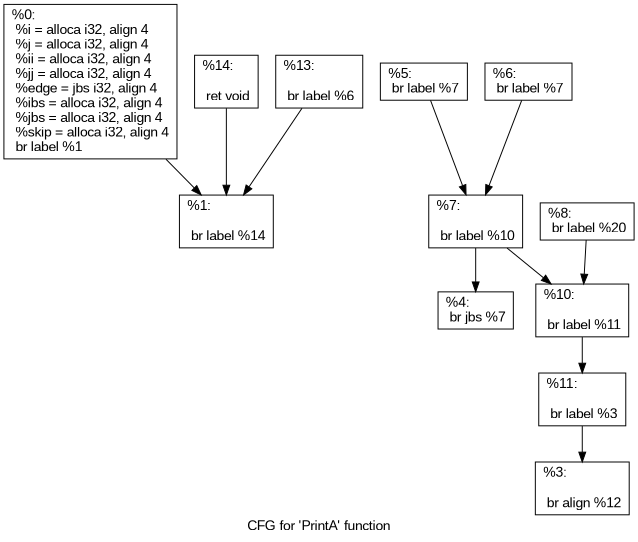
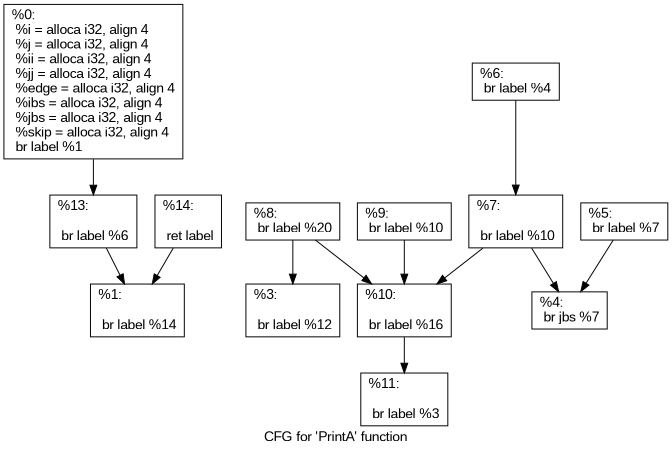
(85, 88) -> (93, 88)
(528, 88) -> (516, 88)
(226, 96) -> (188, 236)
(447, 143) -> (600, 261)
(180, 174) -> (93, 172)
none -> (404, 221)
(582, 325) -> (404, 325)
(582, 439) -> (293, 257)
(582, 503) -> (293, 325)
